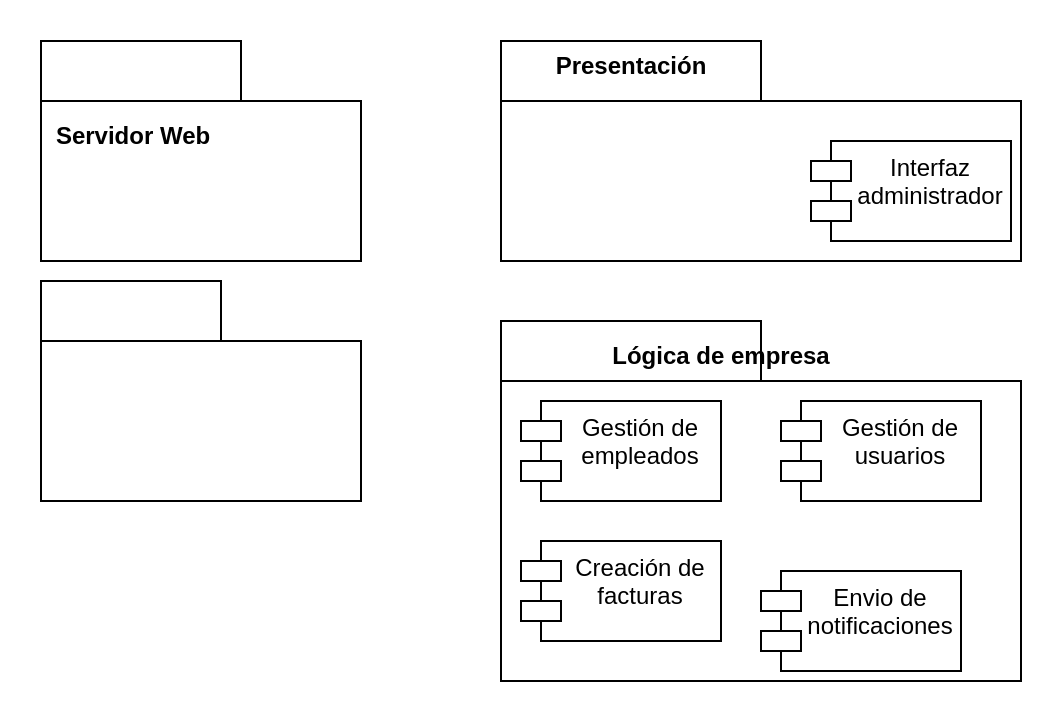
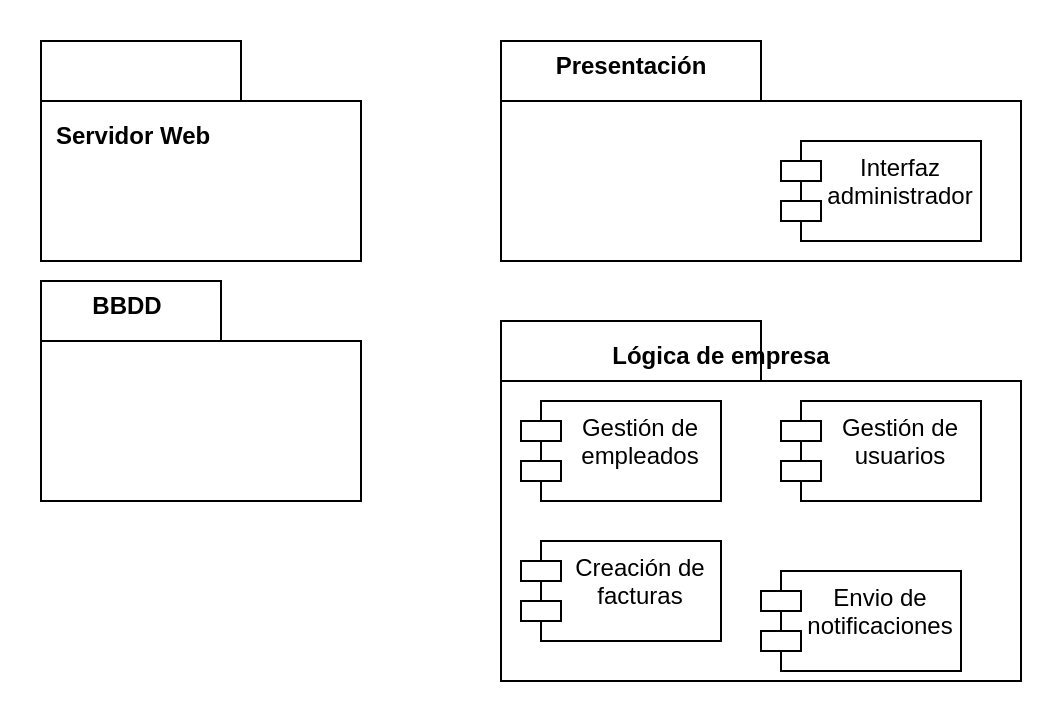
(911, 191) -> (881, 191)
none -> (126, 307)
